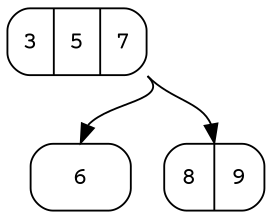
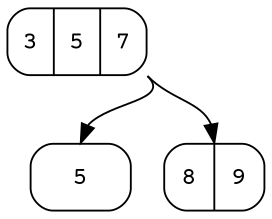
(81, 177) -> (81, 177)
